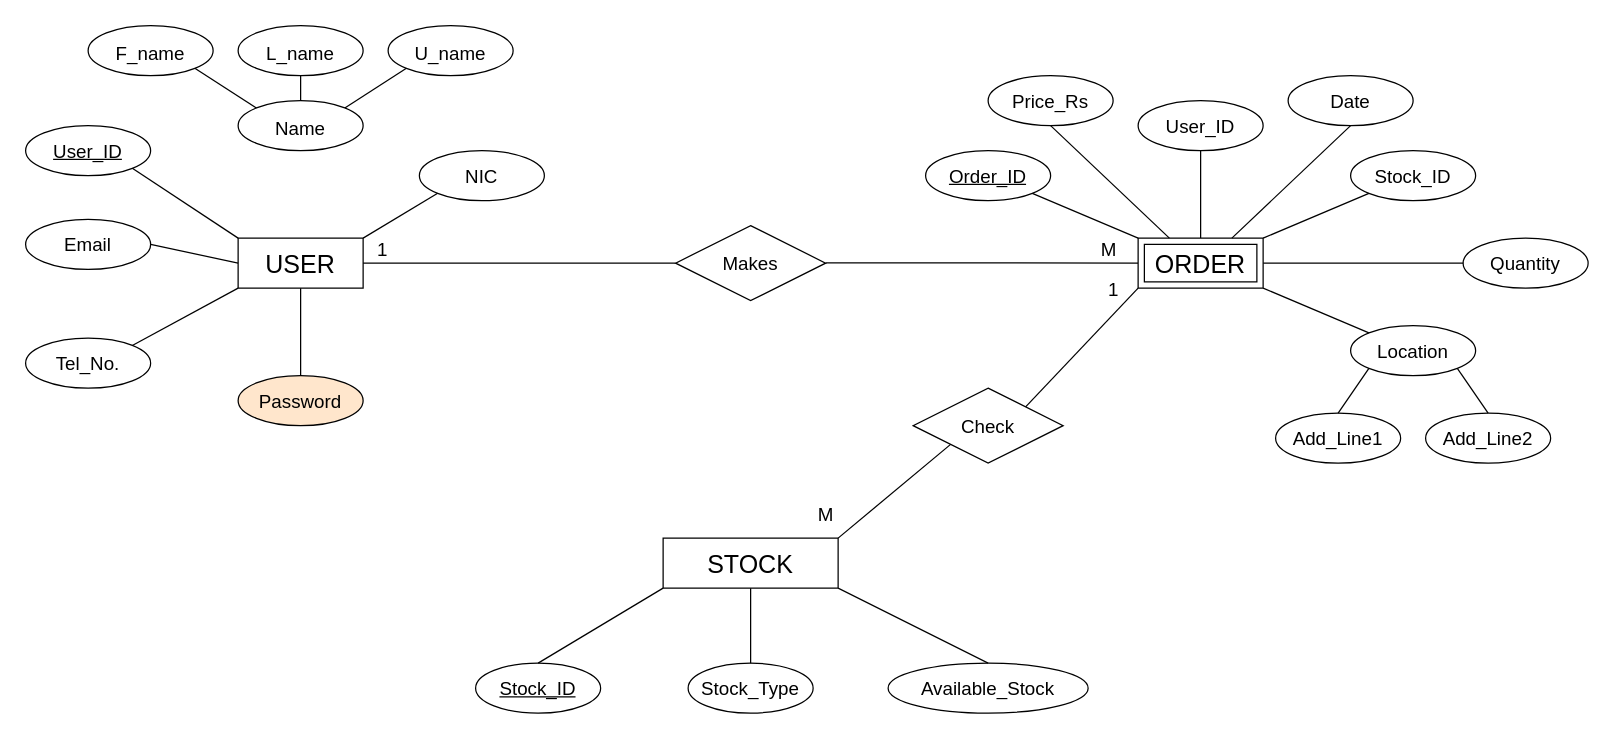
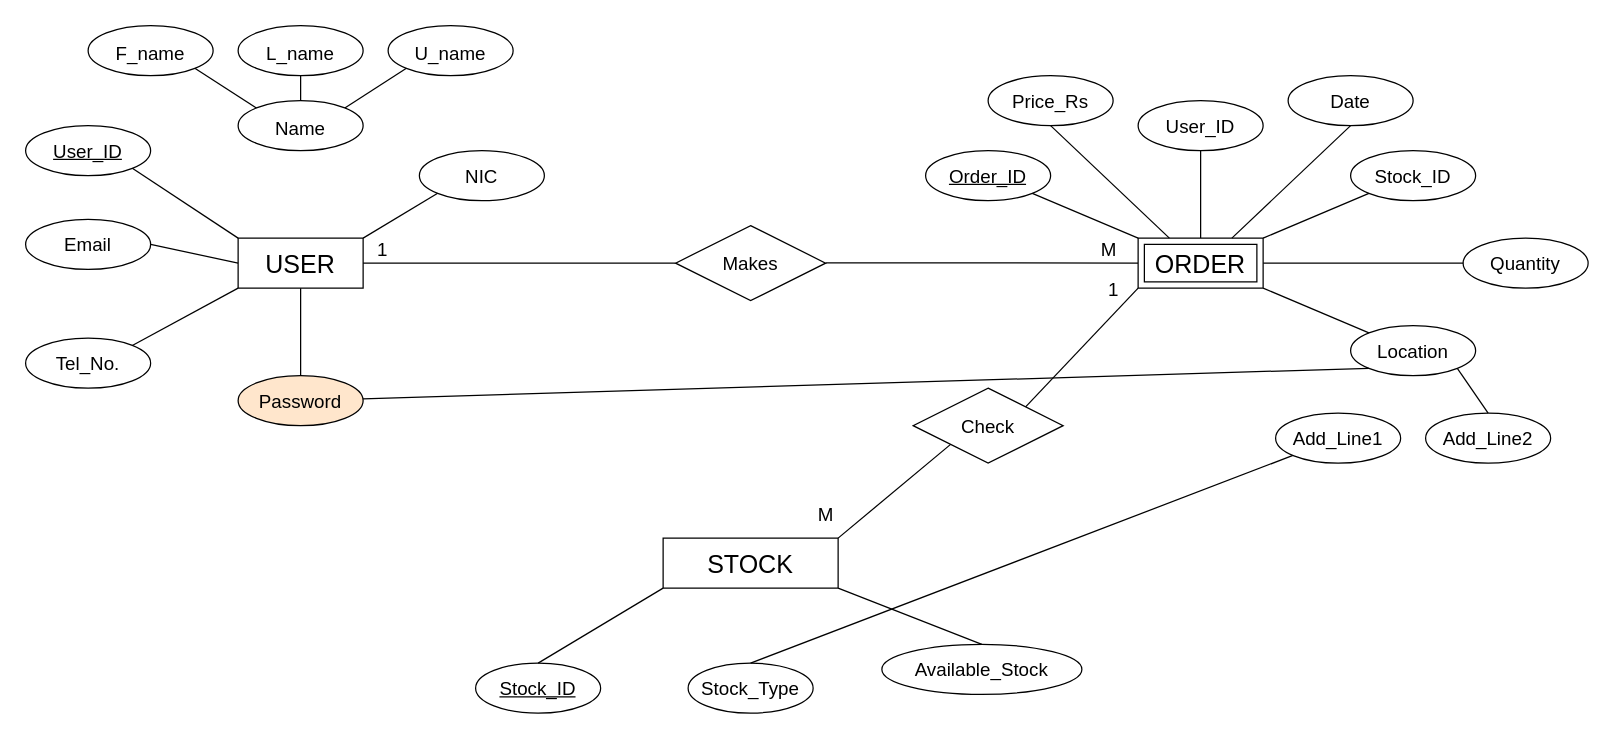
(1354, 391) -> (866, 384)
(751, 626) -> (1022, 559)
(988, 688) -> (982, 669)
